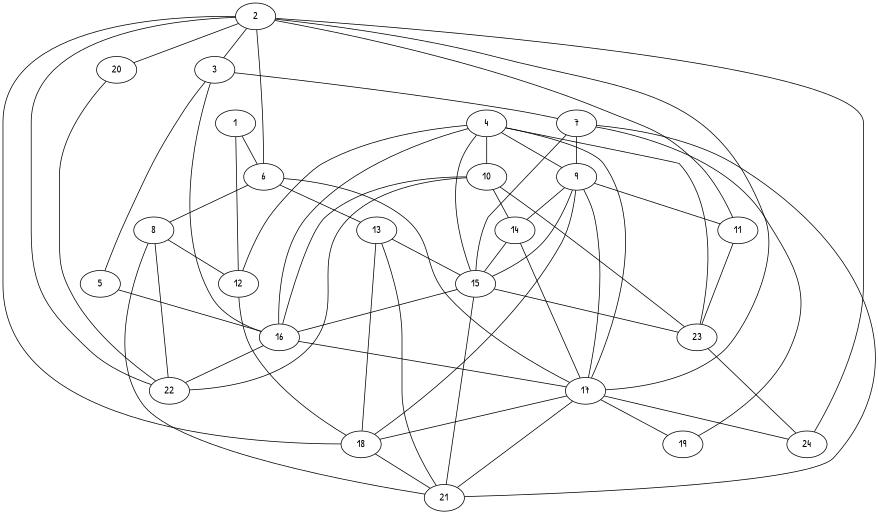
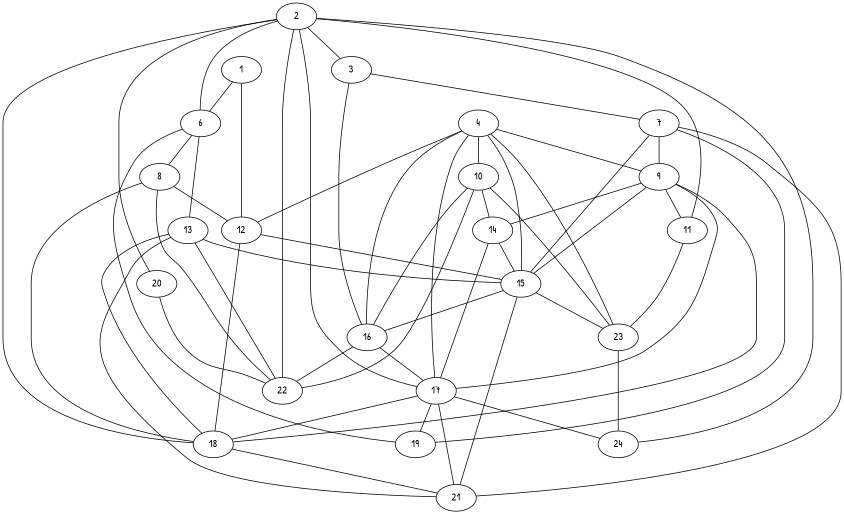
none -> (381, 257)
(431, 266) -> (160, 347)
(100, 284) -> none
none -> (237, 314)
(198, 439) -> (31, 335)
